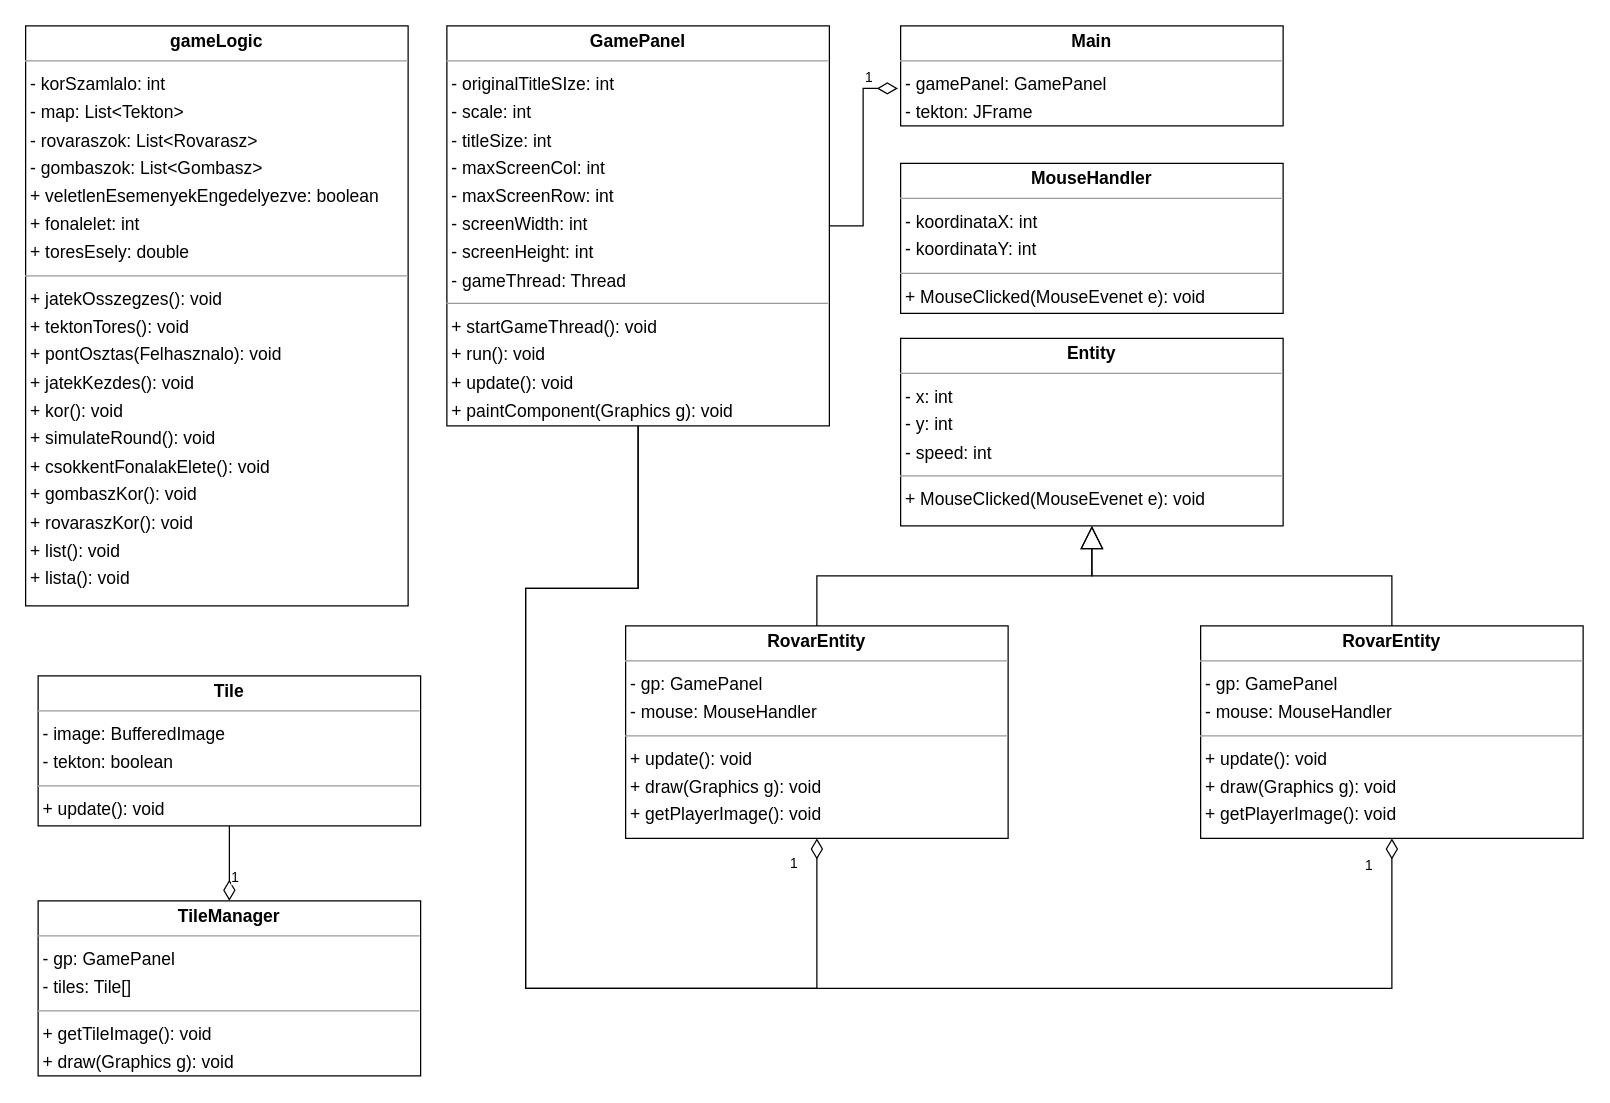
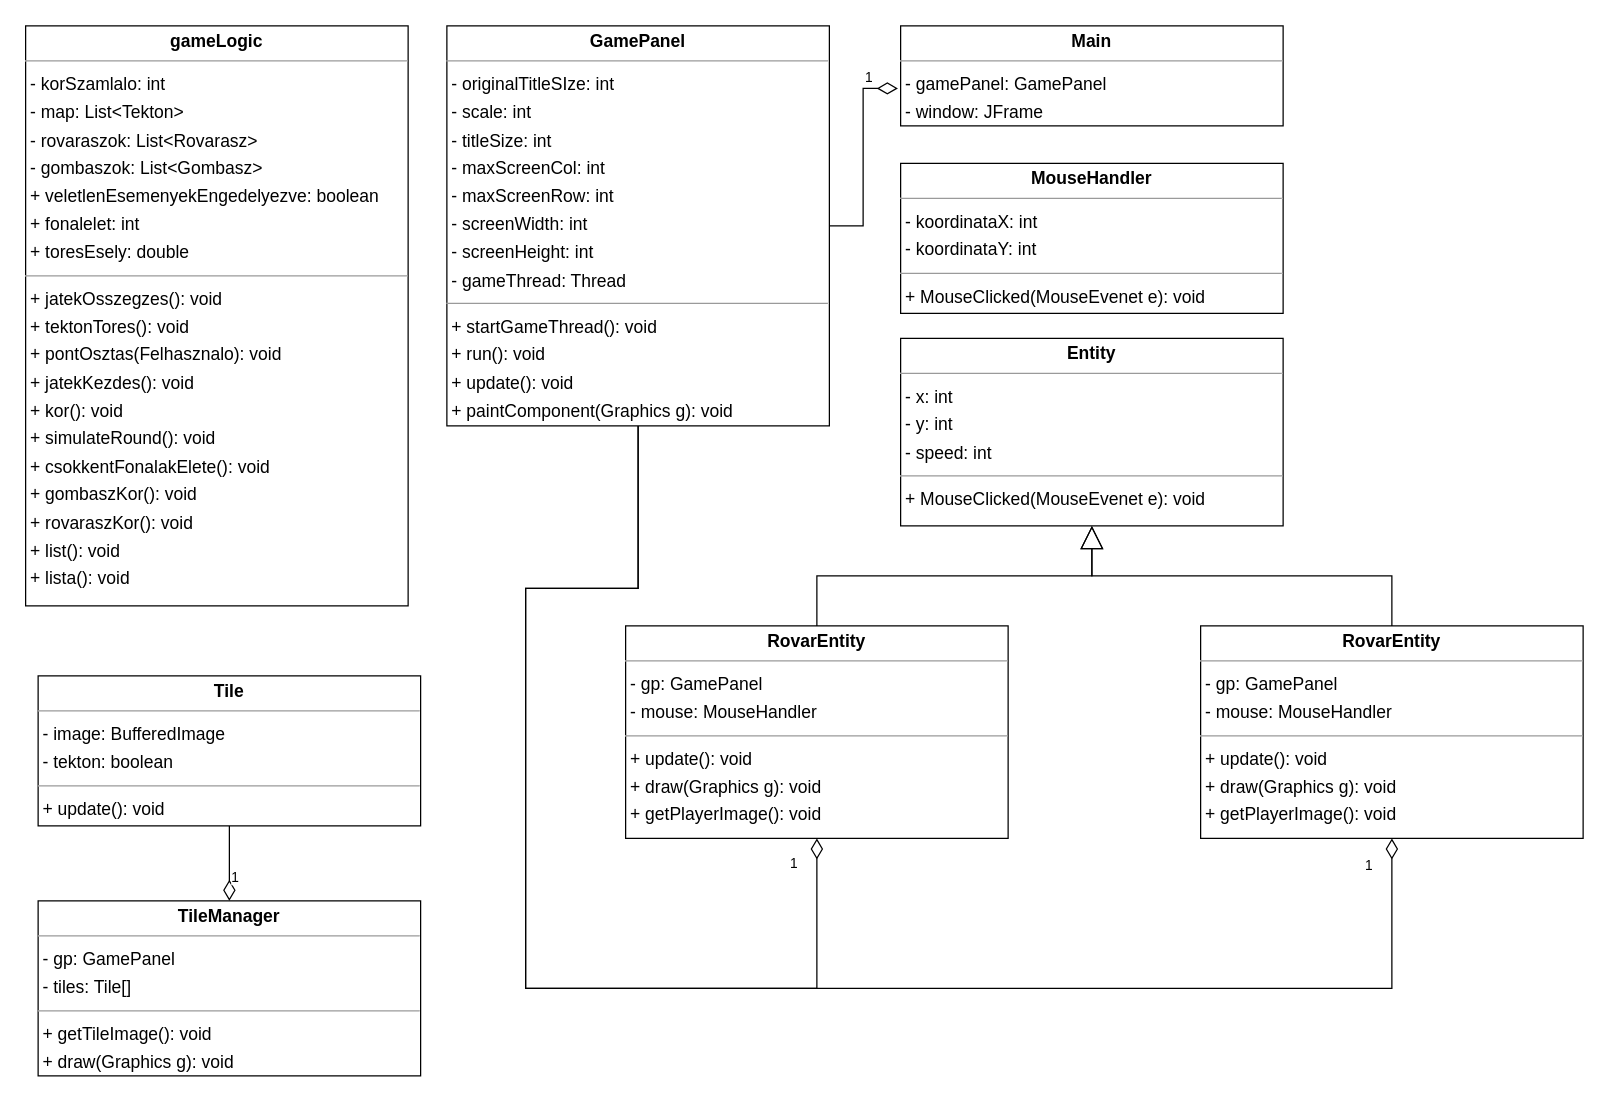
(997, 57) -> (997, 57)
